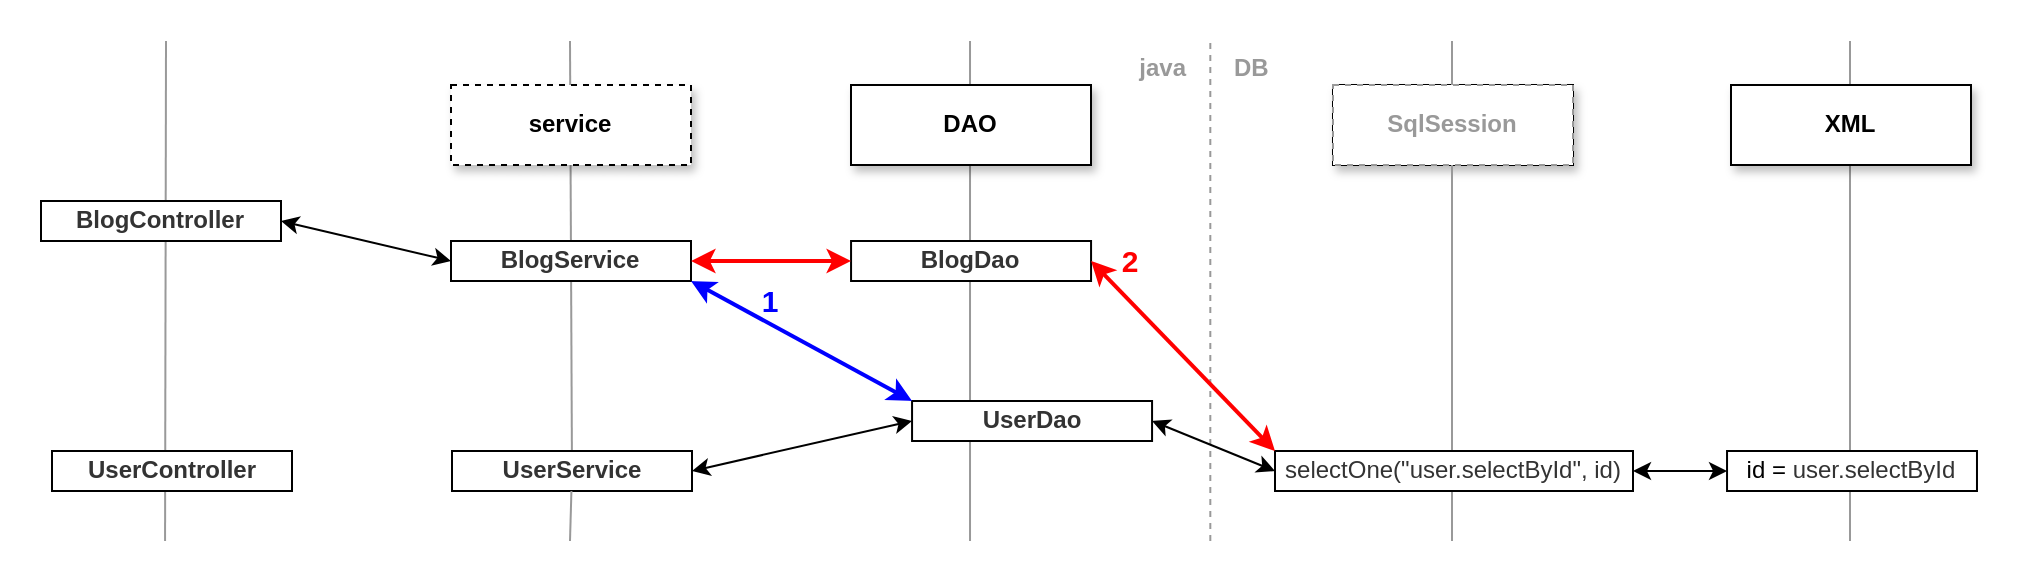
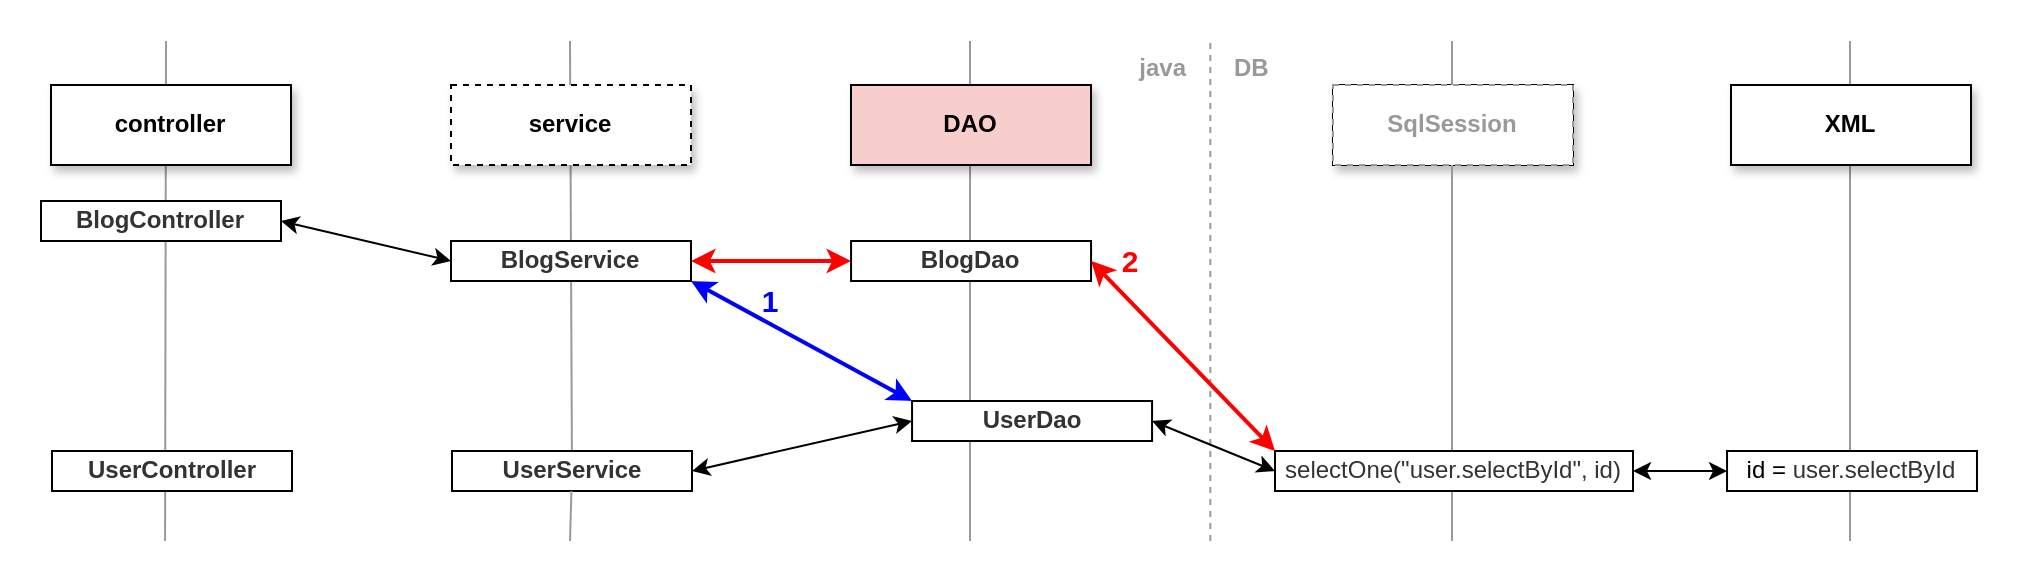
none -> (171, 125)
(971, 125) -> (971, 125)
